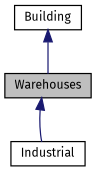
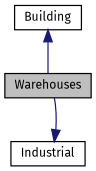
(40, 126) -> (56, 114)
